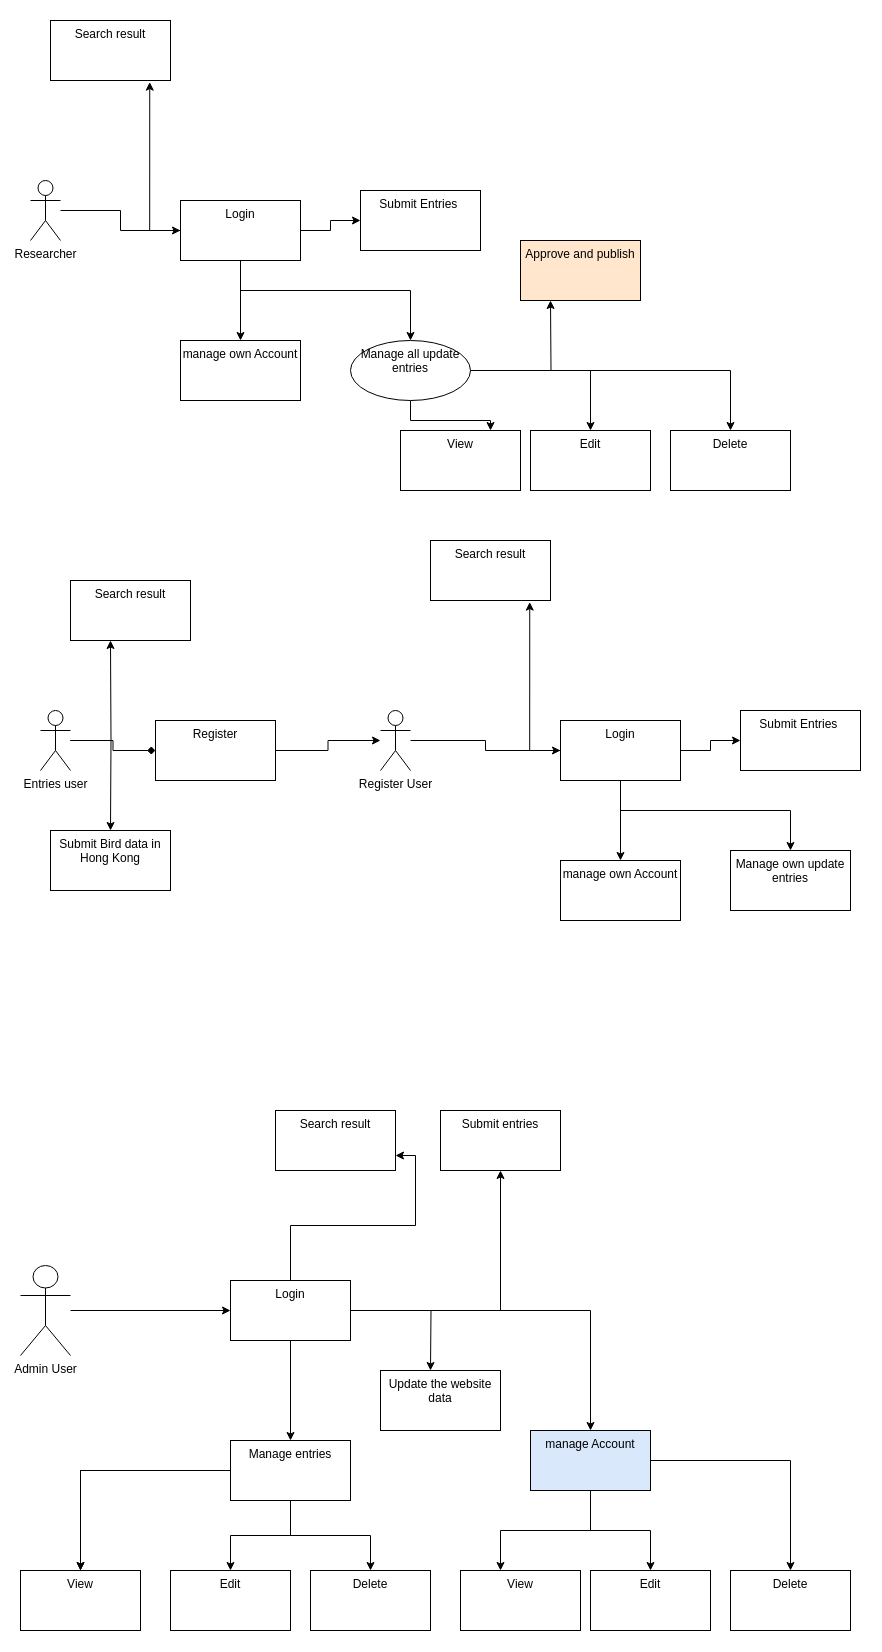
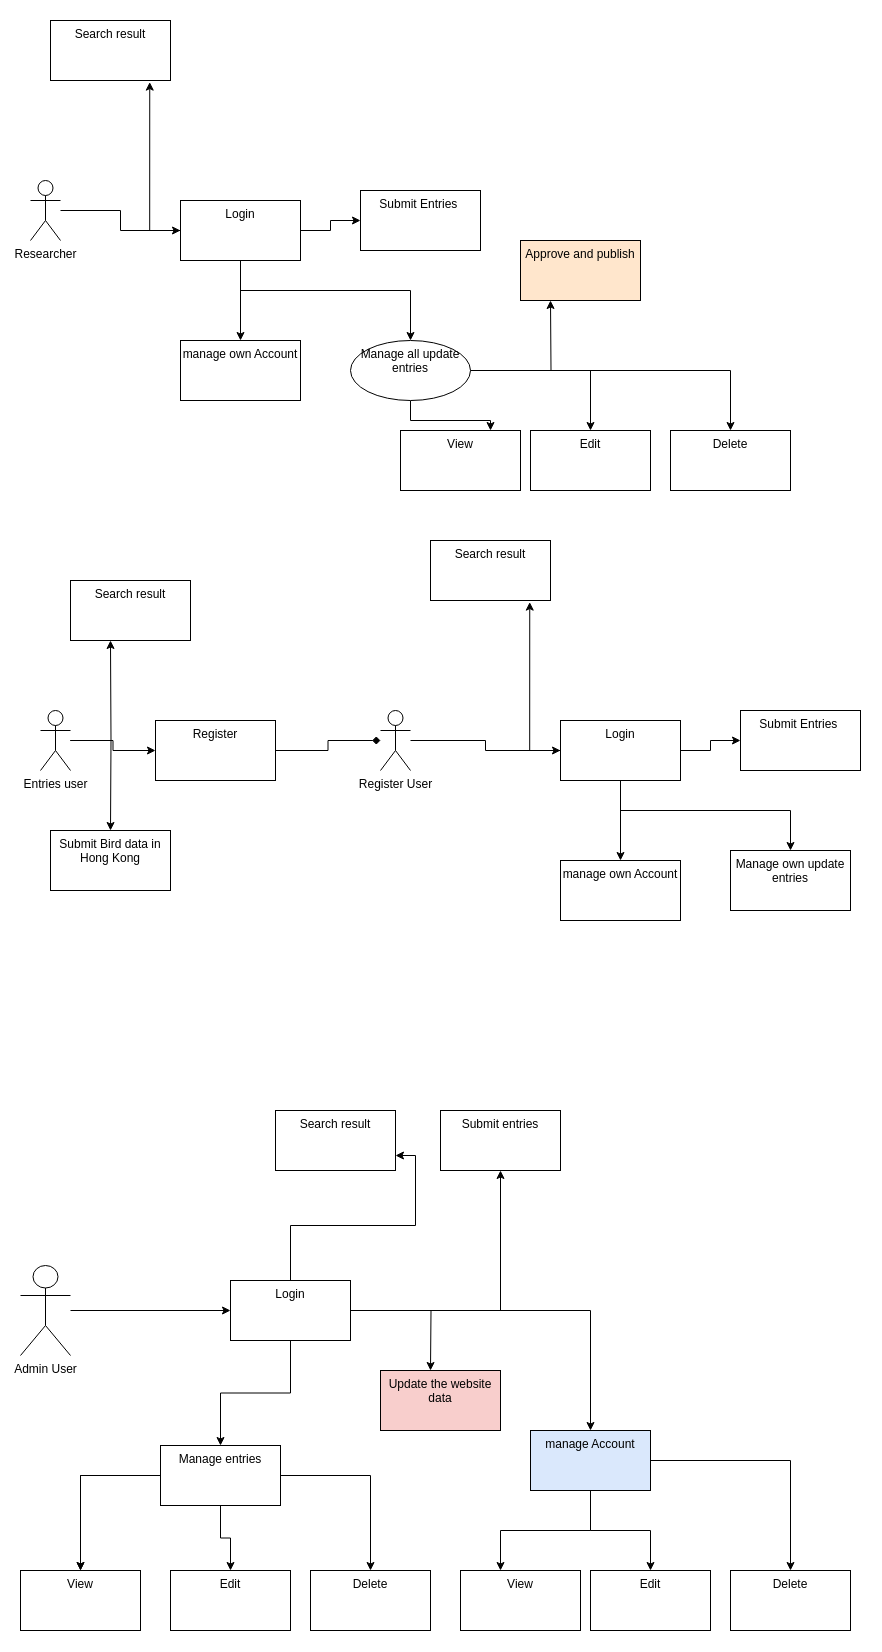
(372, 741) -> (372, 741)
(147, 751) -> (147, 751)
(441, 1401) -> (441, 1401)
(291, 1471) -> (221, 1476)
